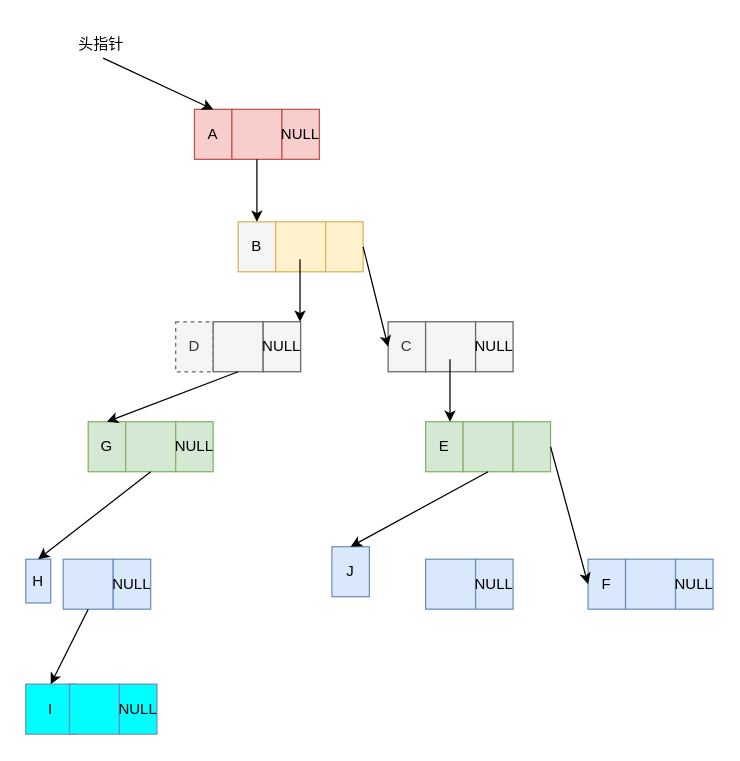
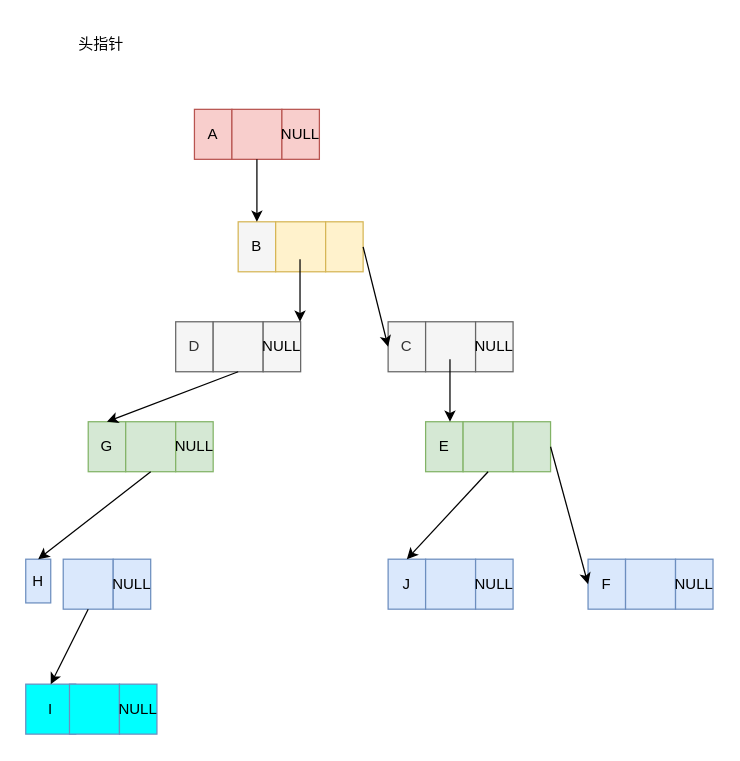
(154, 82) -> none
(194, 347) -> (194, 347)
(351, 572) -> (407, 584)
